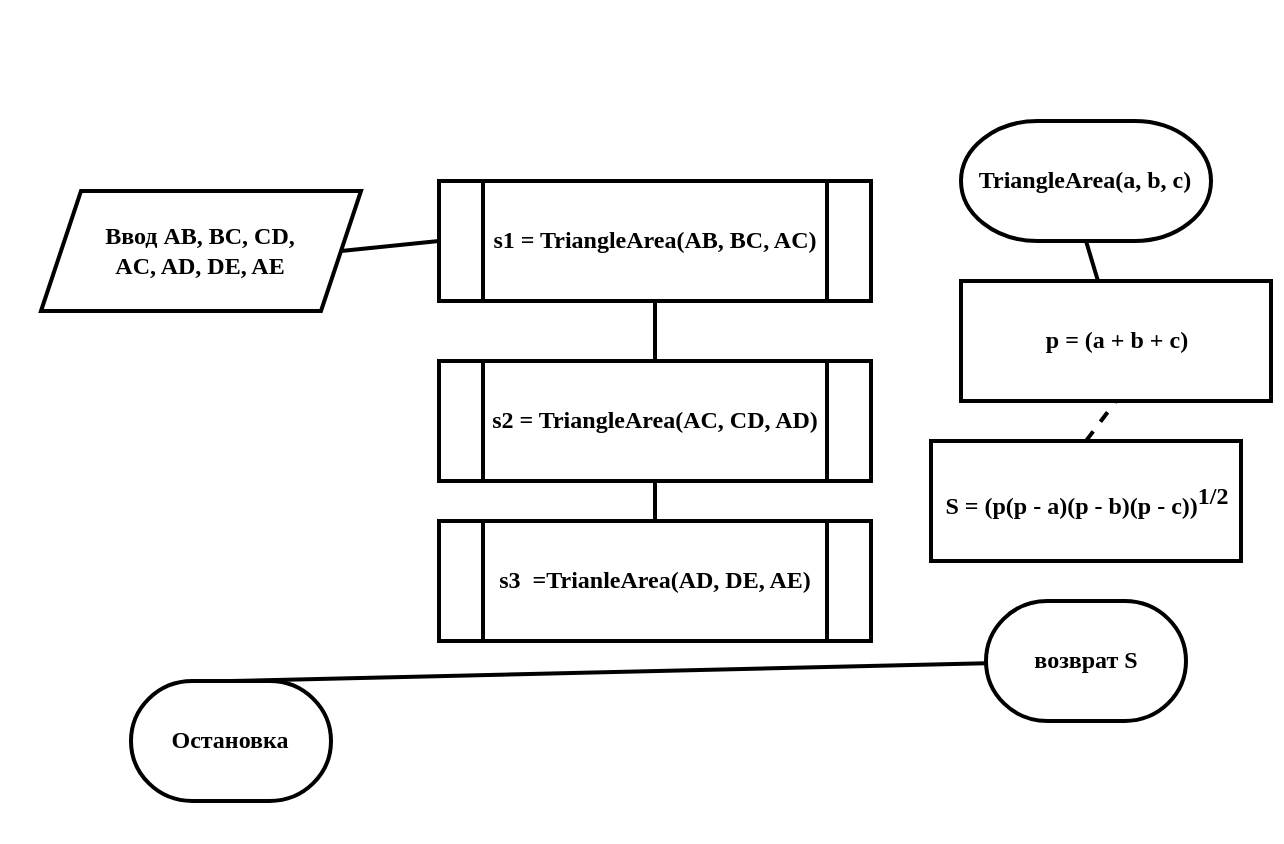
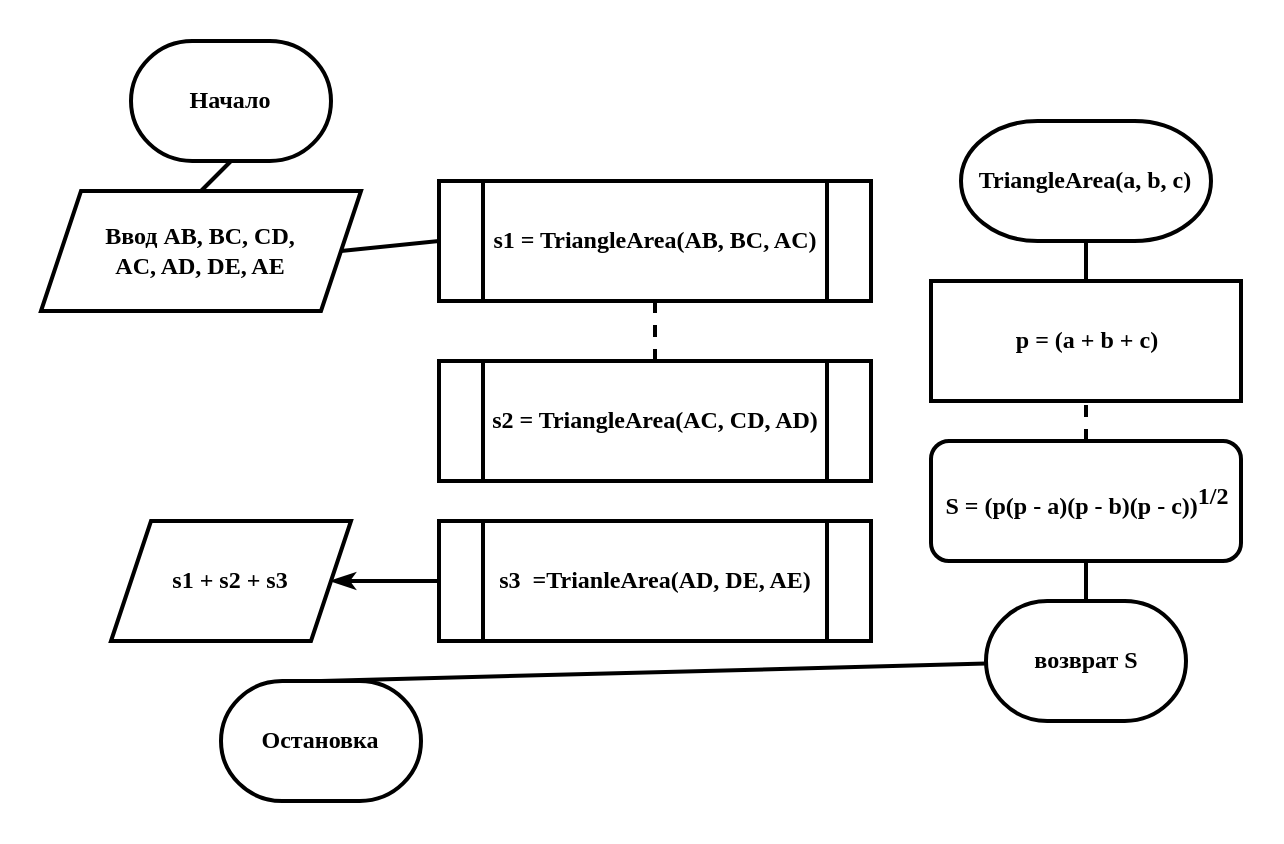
none -> (231, 101)
none -> (216, 176)
(1116, 341) -> (1086, 341)
(655, 343) -> (655, 343)
(655, 501) -> none
(1086, 501) -> (1086, 501)
none -> (231, 581)
none -> (393, 581)
none -> (1086, 581)
(231, 741) -> (321, 741)
